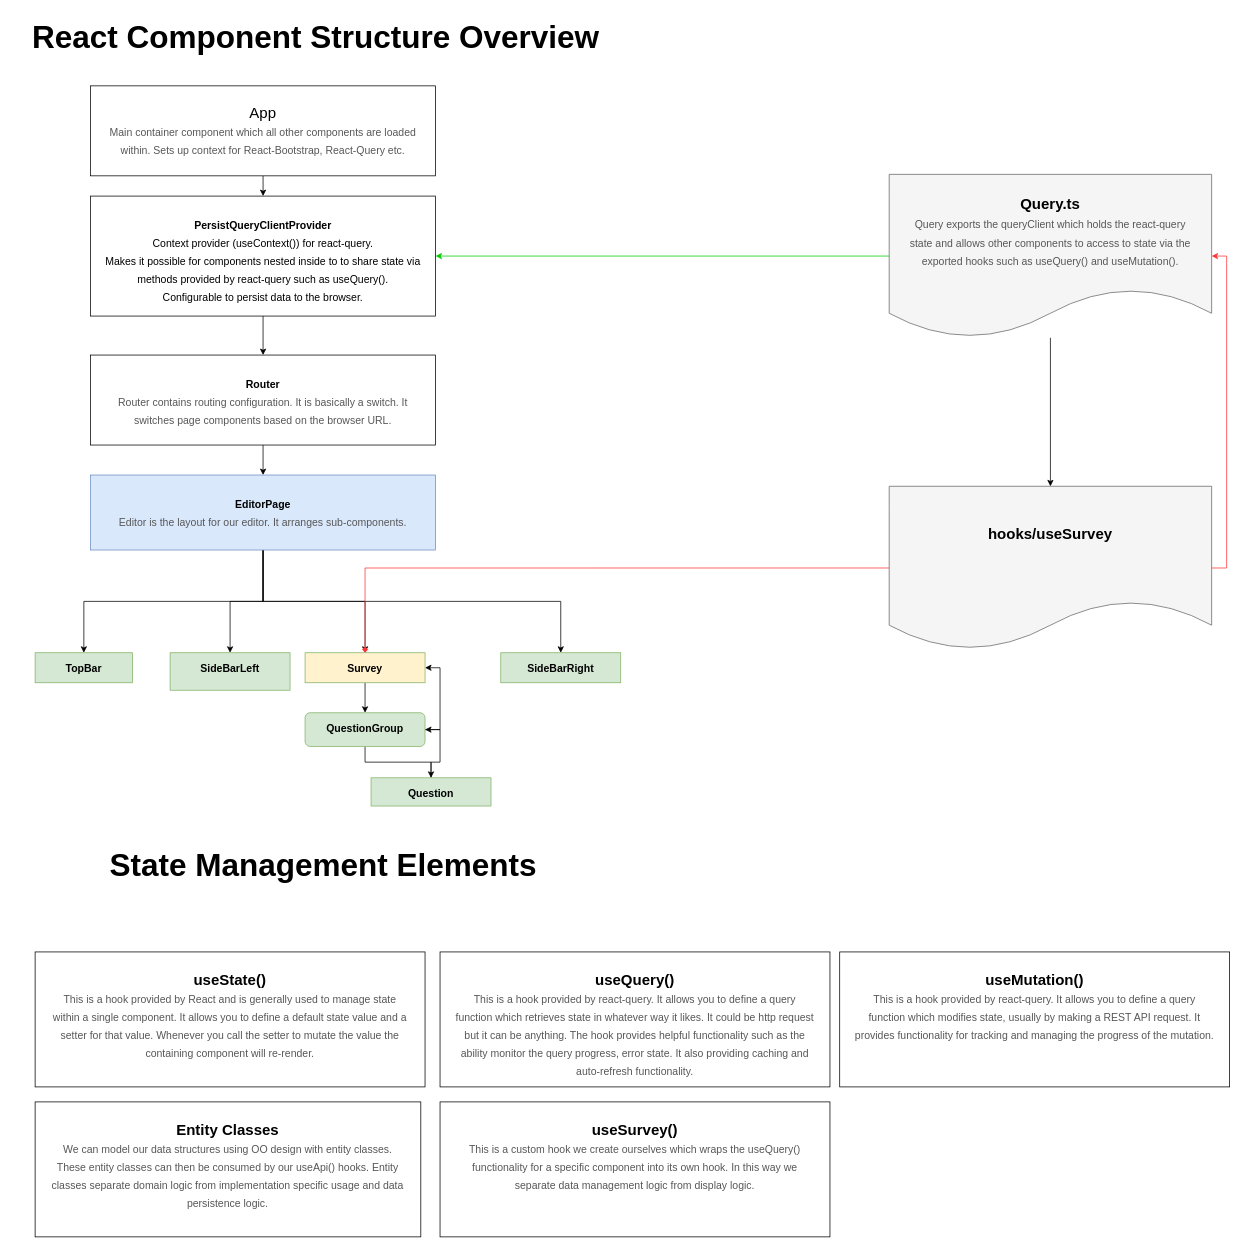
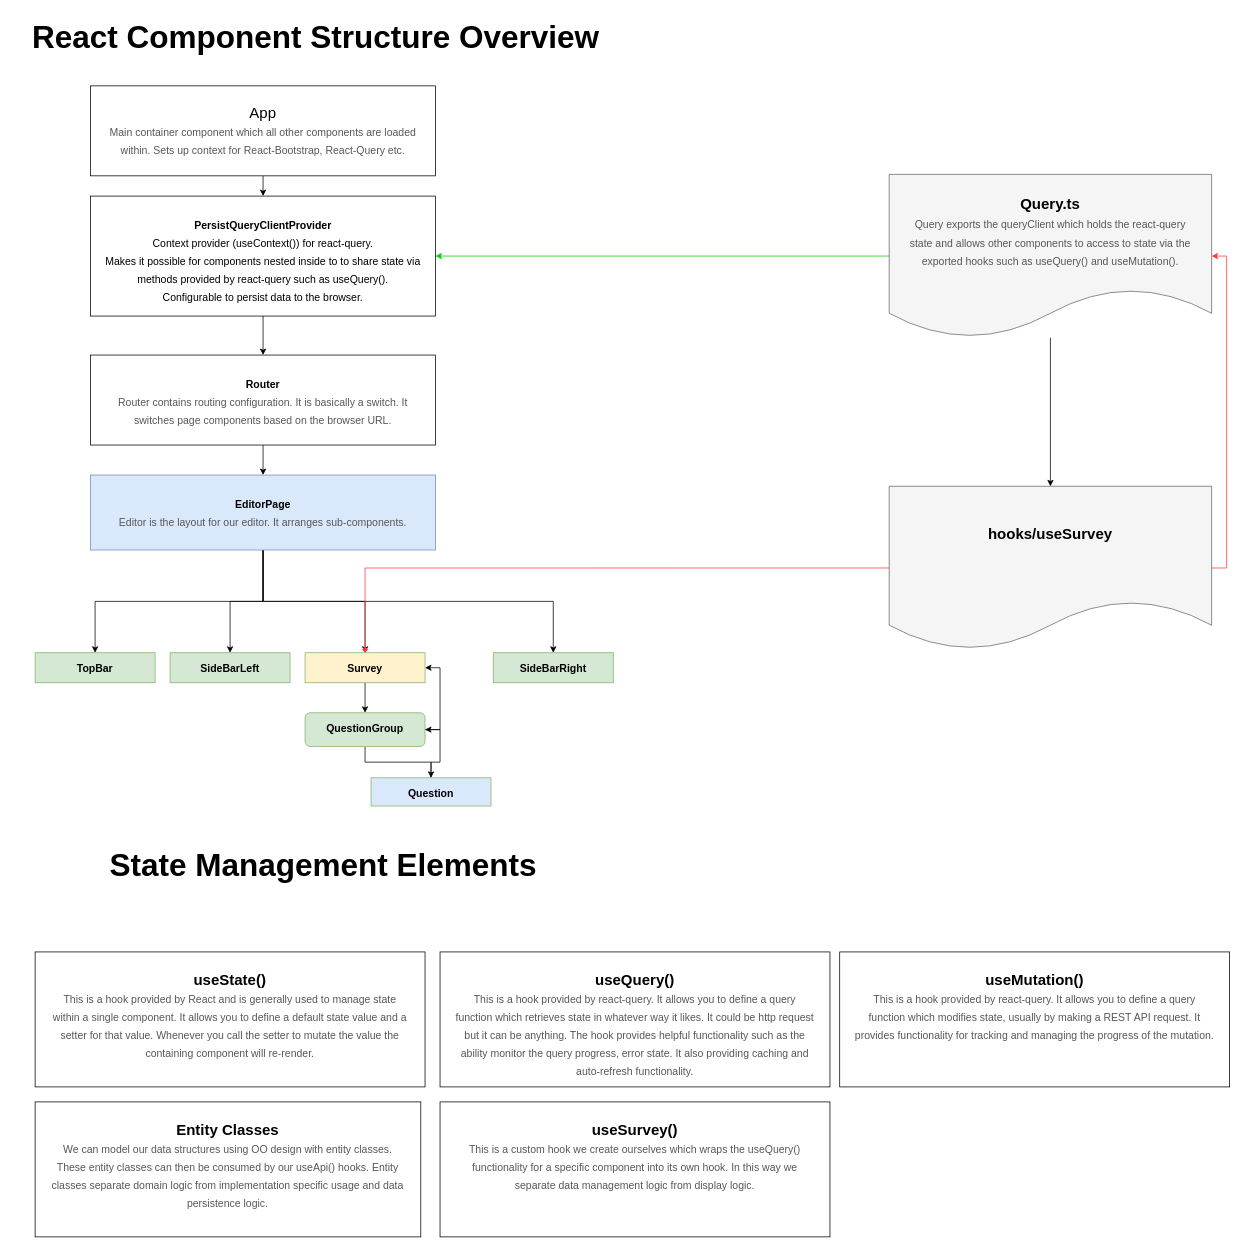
(84, 668) -> (95, 668)
(561, 668) -> (553, 668)
(230, 672) -> (230, 668)
(431, 792) -> (431, 792)
